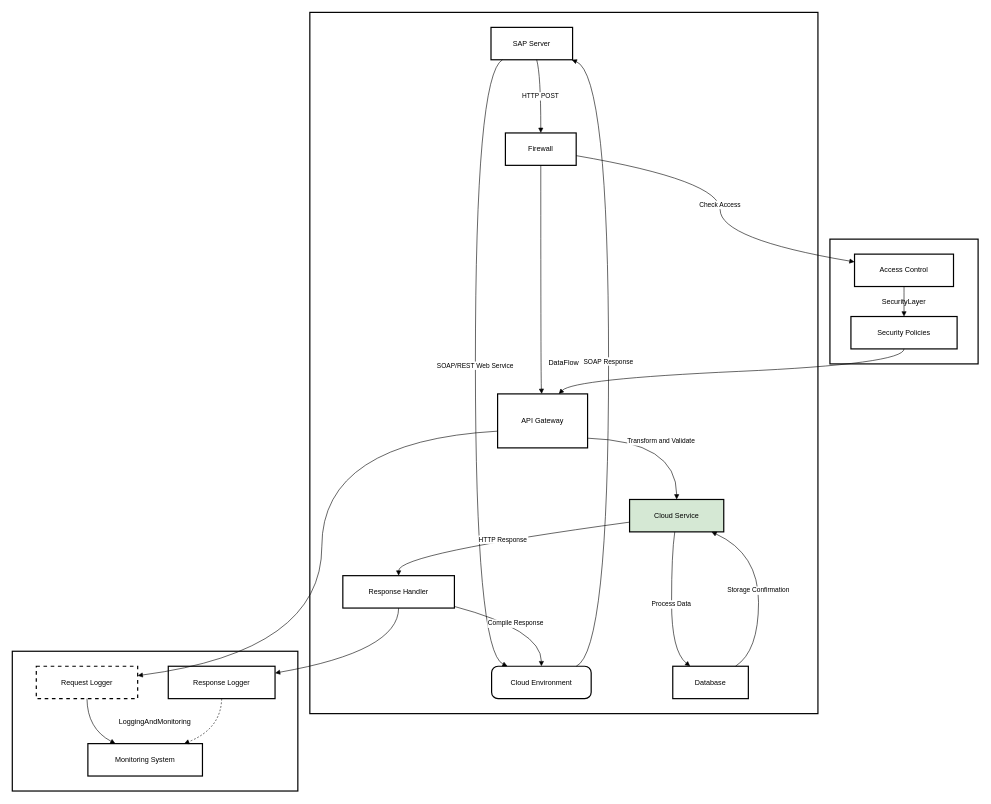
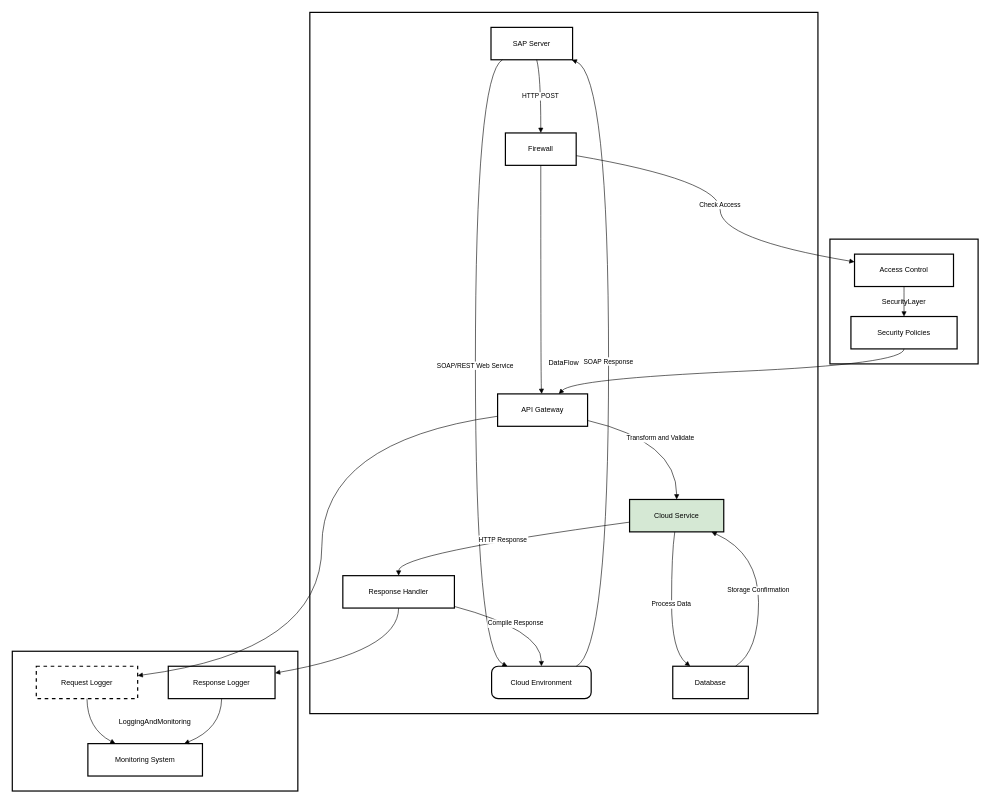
(543, 421) -> (543, 410)
(212, 725) -> (212, 725)
